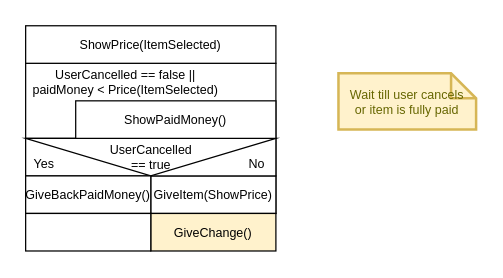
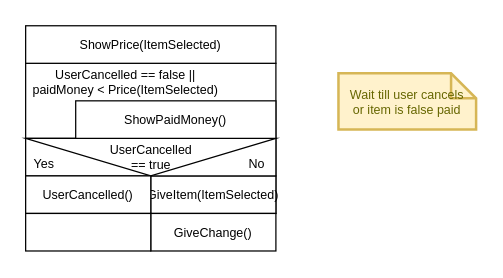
(407, 102) -> (407, 102)
(88, 194) -> (88, 194)
(213, 194) -> (213, 194)
(213, 232) -> (213, 232)
